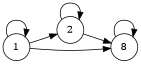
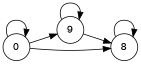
(70, 30) -> (70, 30)
(16, 47) -> (16, 47)
